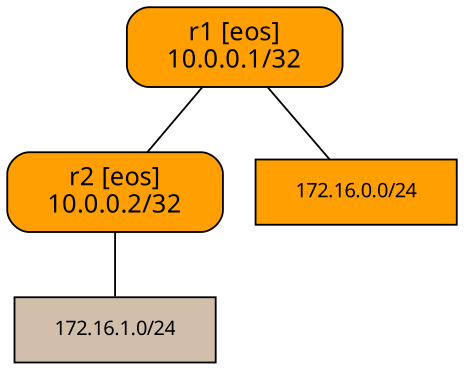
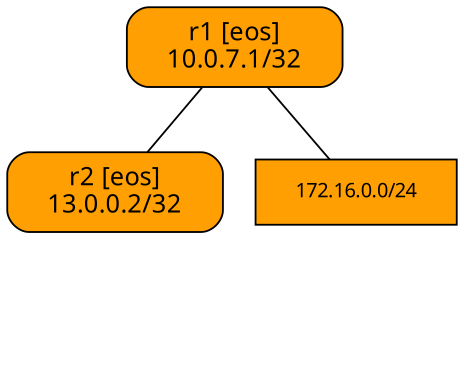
(235, 47) -> (235, 47)
(115, 192) -> (115, 192)
(115, 330) -> none
